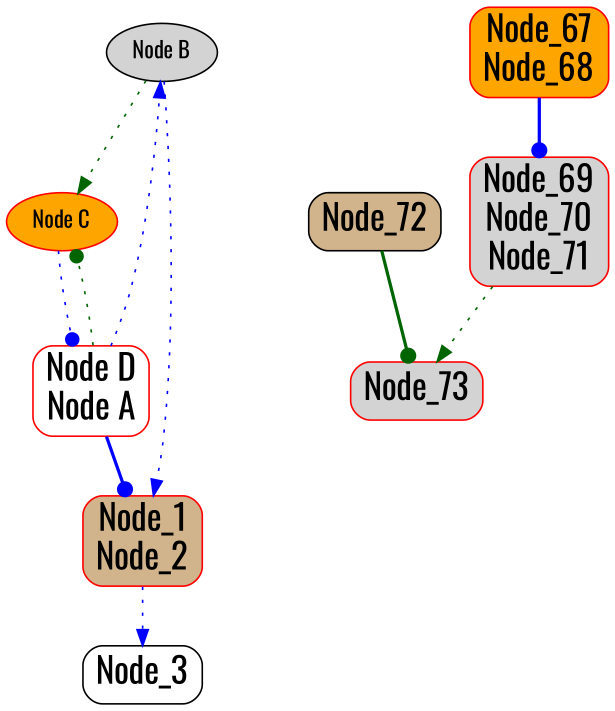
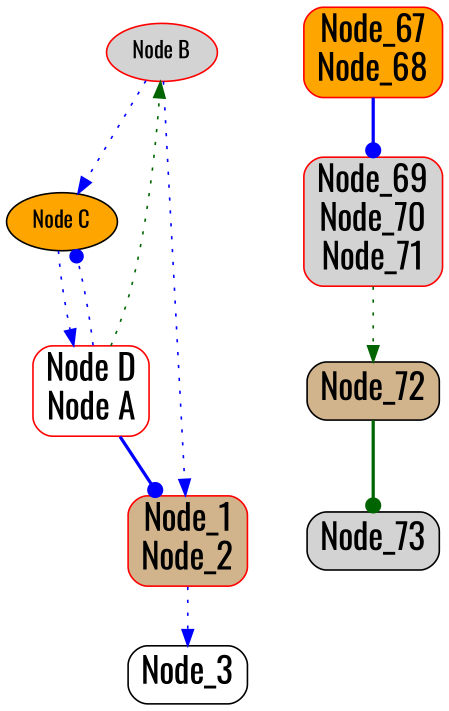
(162, 52) -> (162, 52)
(116, 130) -> (116, 130)
(62, 222) -> (62, 222)
(144, 224) -> (144, 224)
(63, 292) -> (63, 290)
(87, 304) -> (87, 304)
(470, 318) -> (373, 316)
(417, 391) -> (373, 541)
